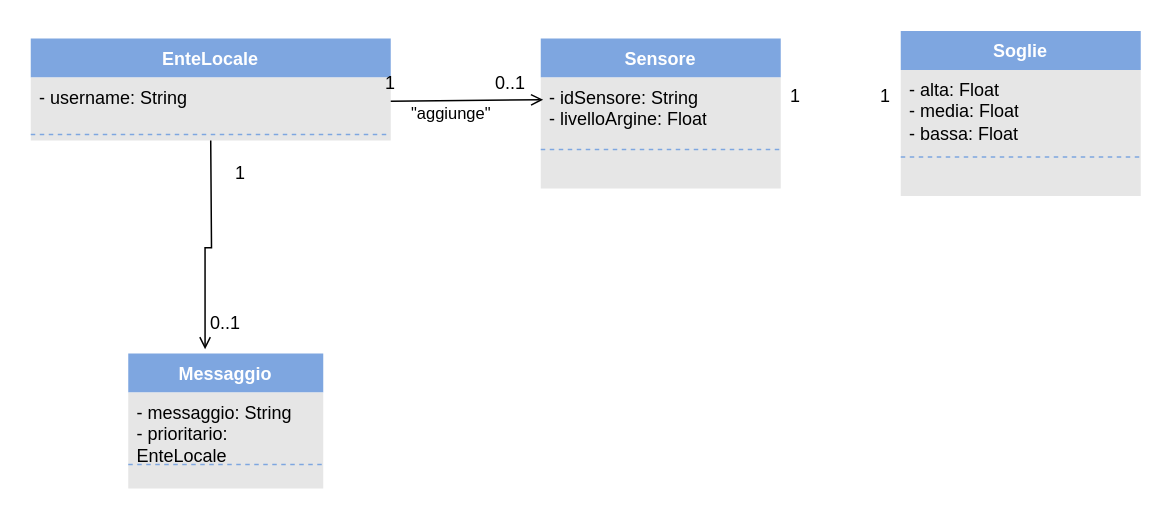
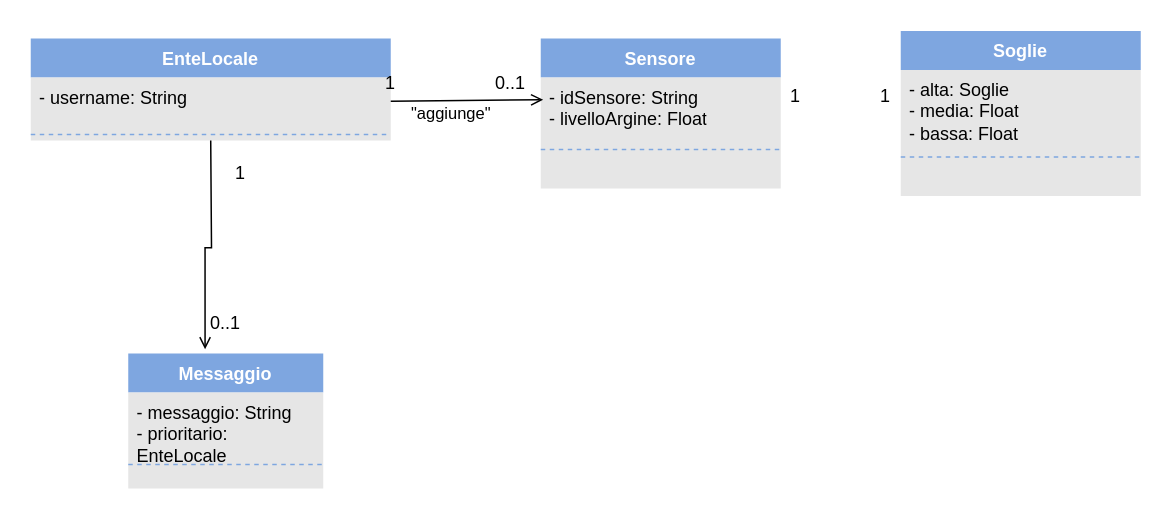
(971, 113) -> (971, 113)
